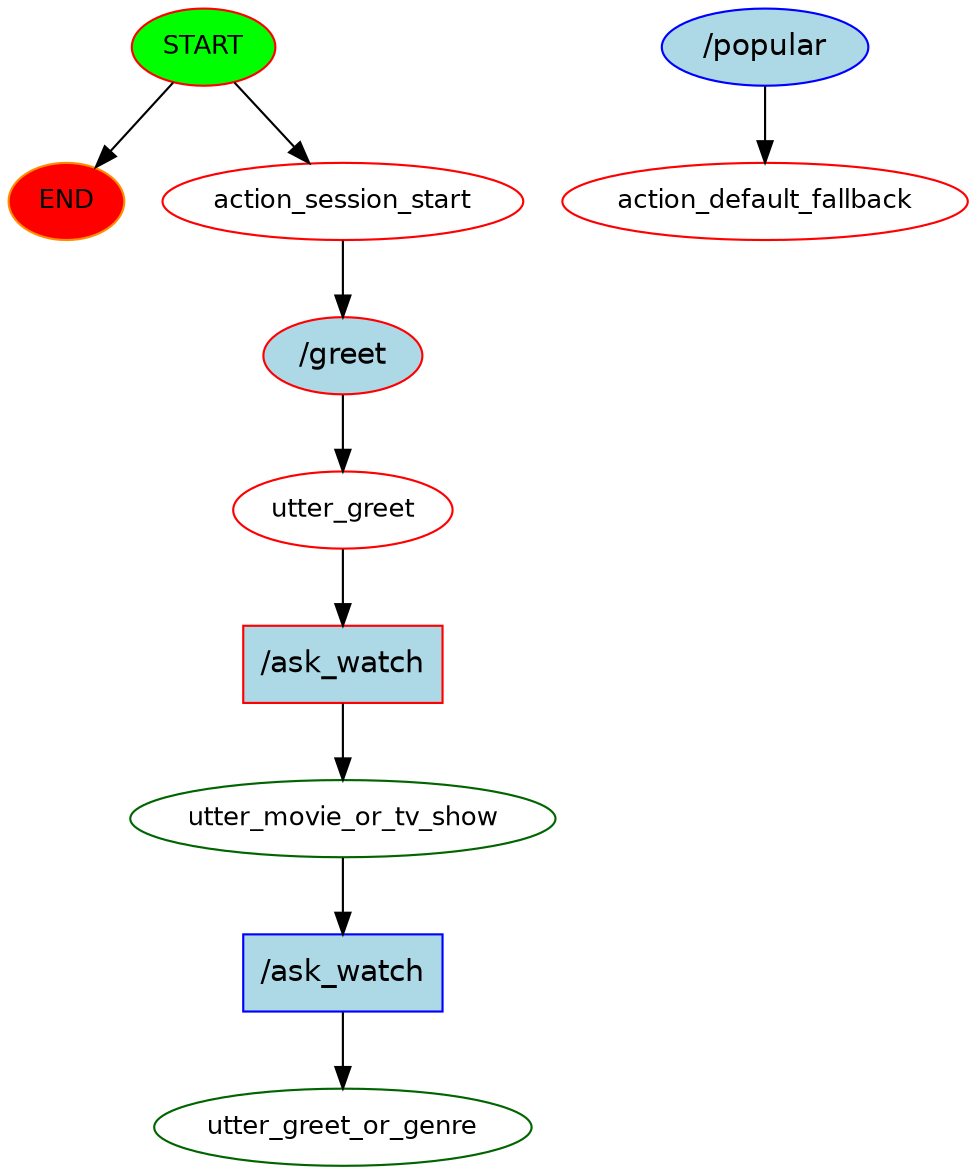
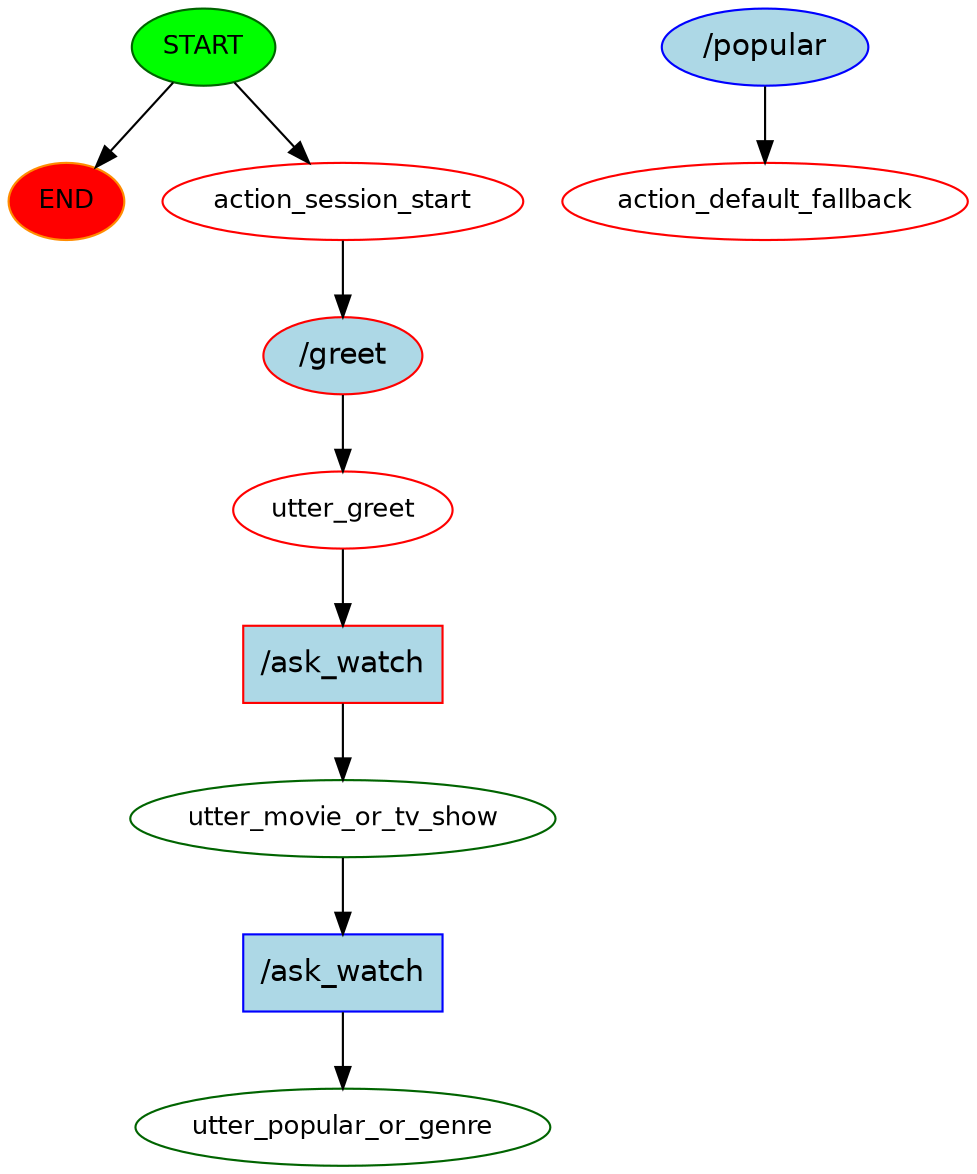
(204, 47) -> (204, 47)
(343, 1127) -> (343, 1127)
